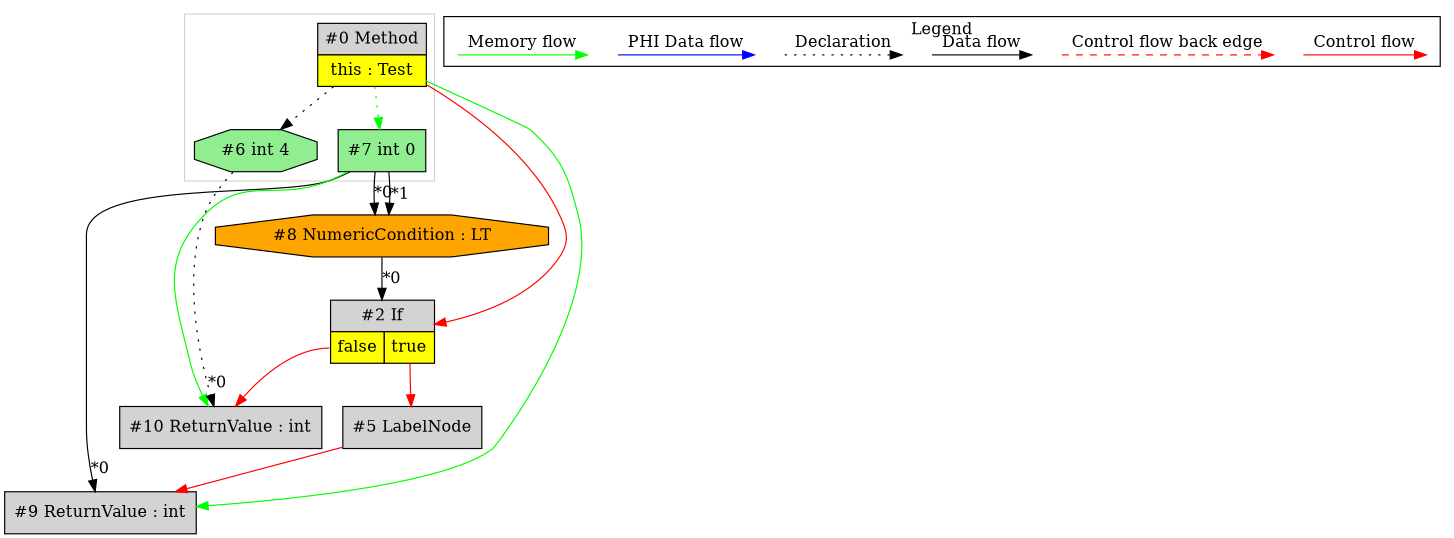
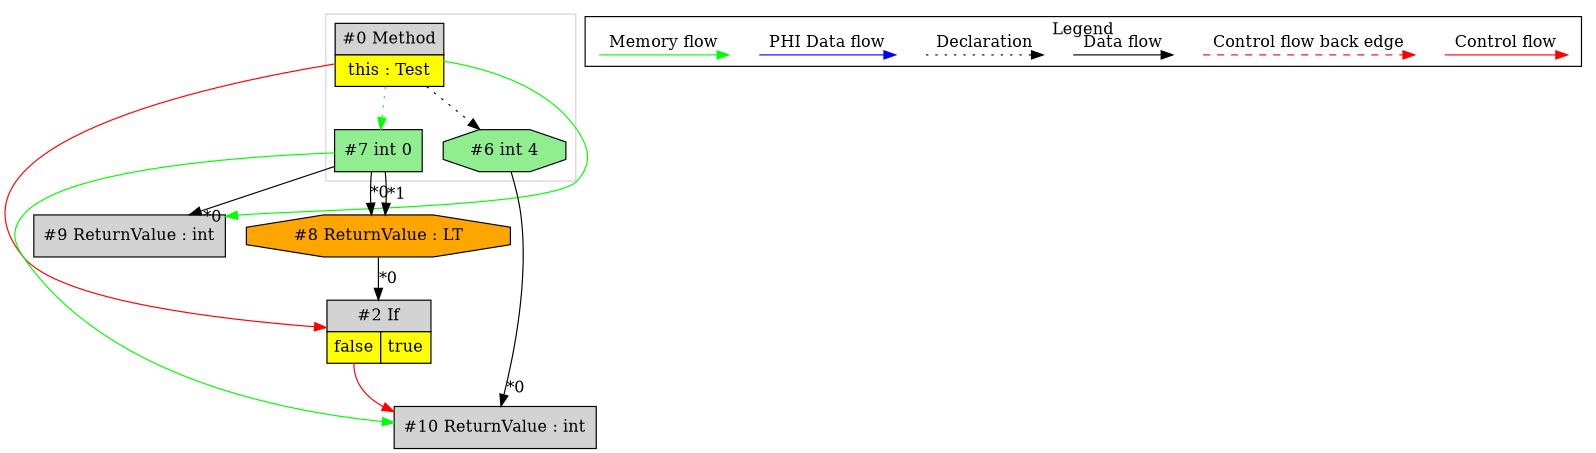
(382, 236) -> (378, 236)
(194, 279) -> (522, 283)
(412, 428) -> none
